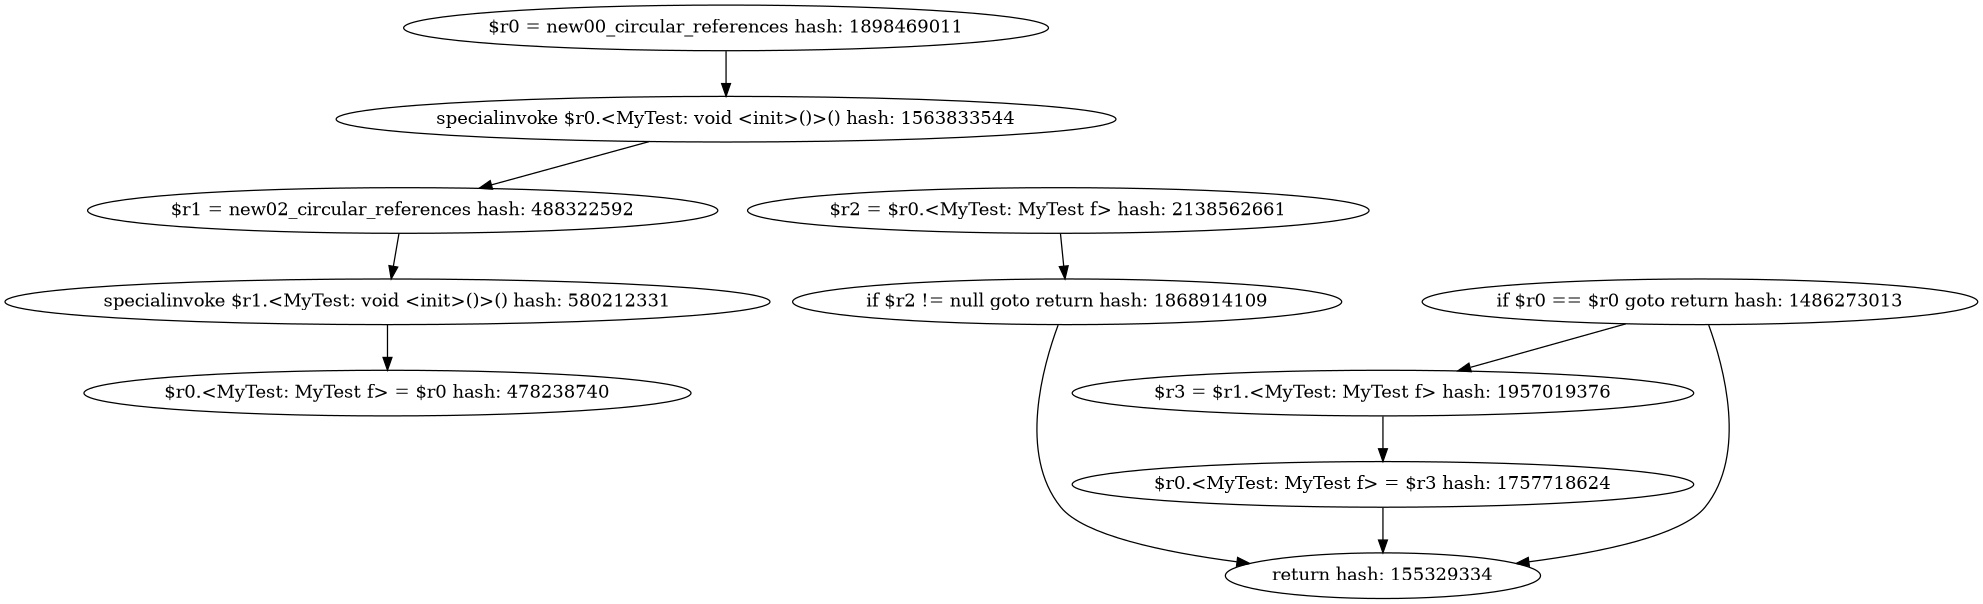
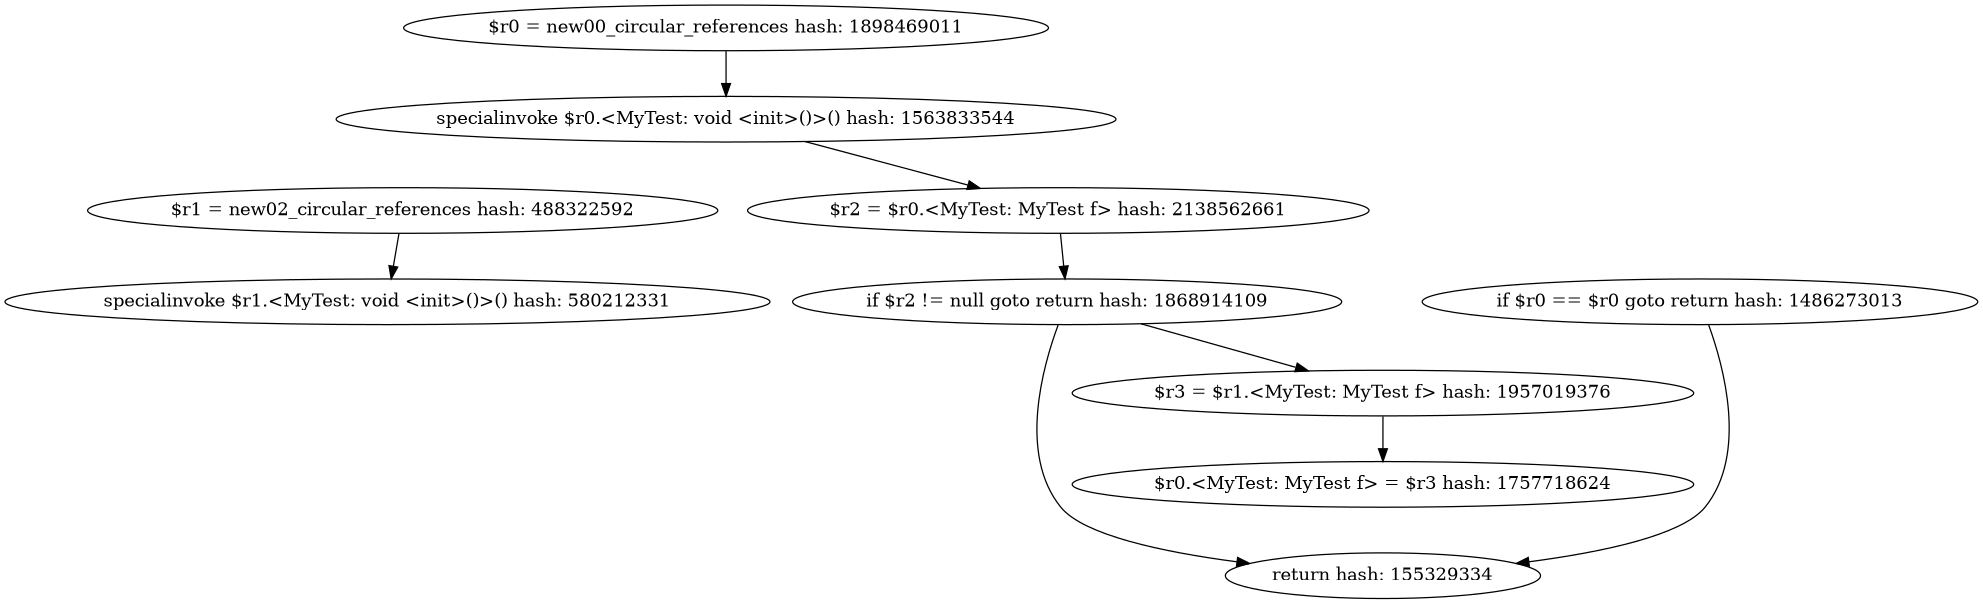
(570, 163) -> (887, 163)
(1548, 346) -> (1218, 346)
(387, 393) -> none
(1383, 524) -> none
